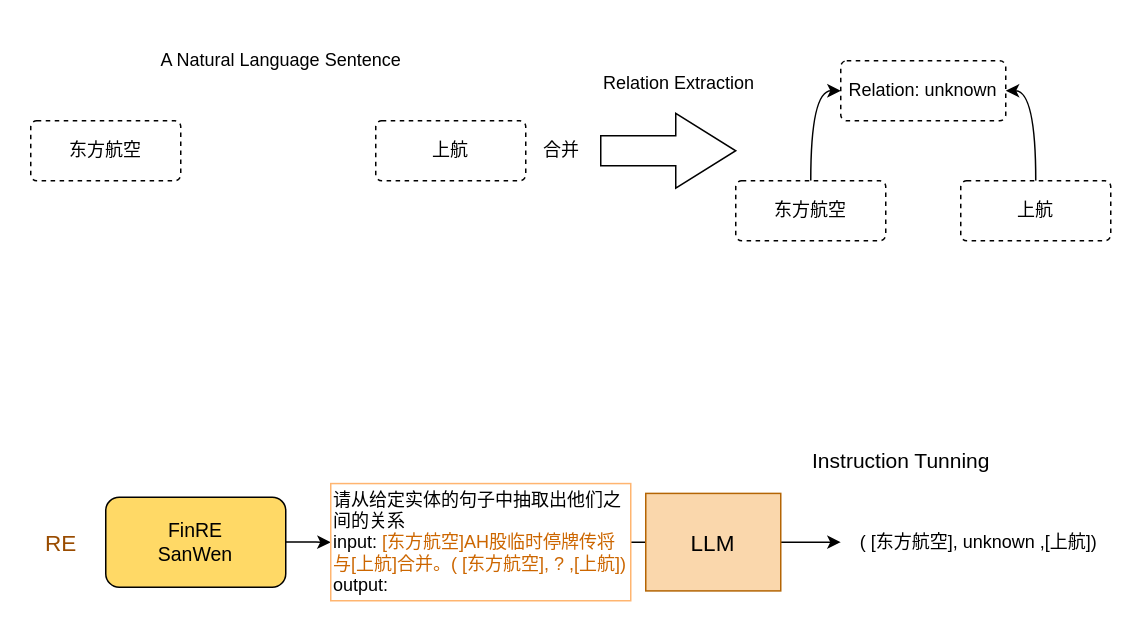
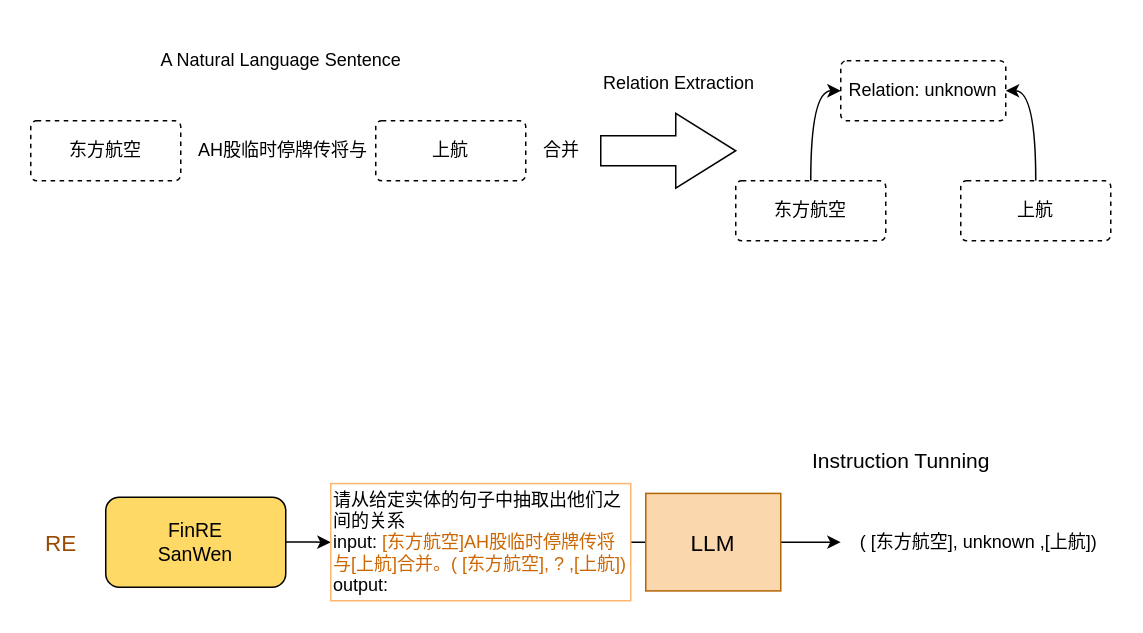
none -> (286, 151)
